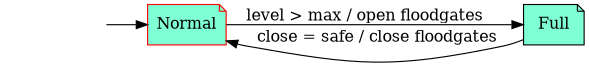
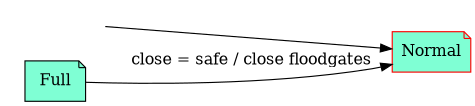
(369, 25) -> none
